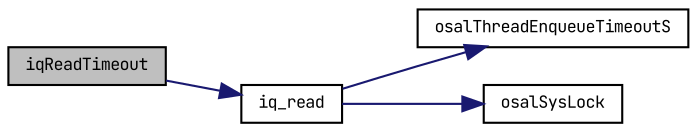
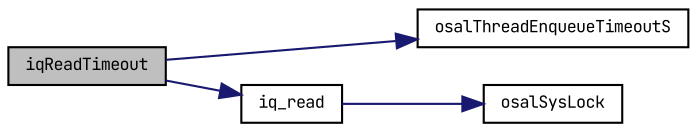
(404, 70) -> (281, 50)
